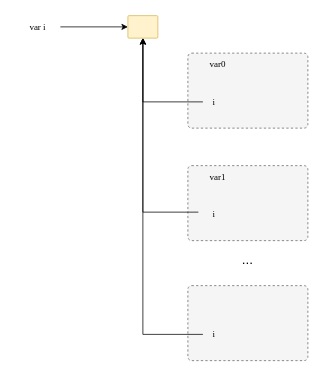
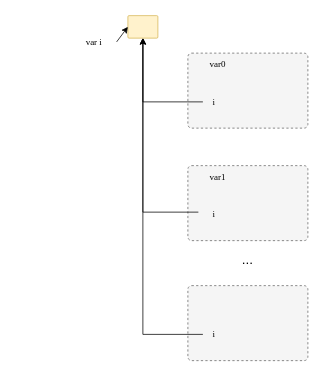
(38, 27) -> (94, 42)
